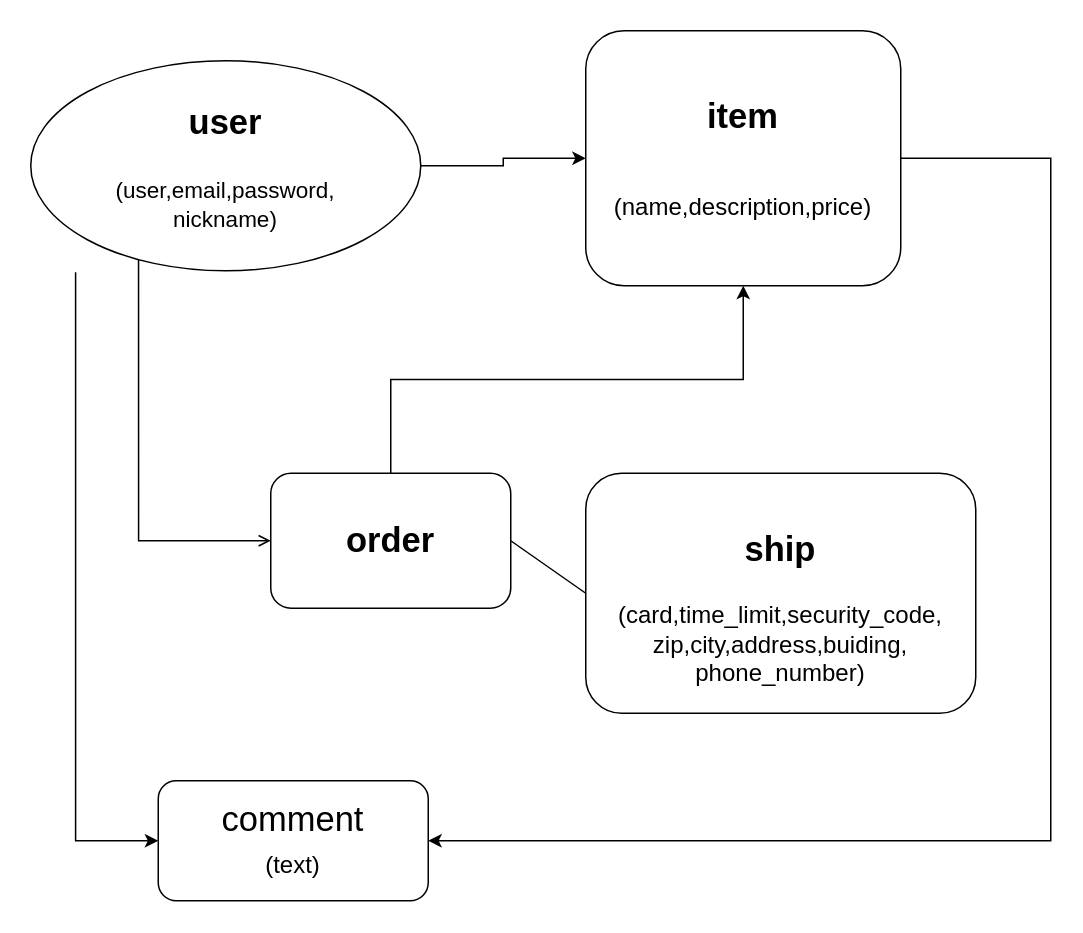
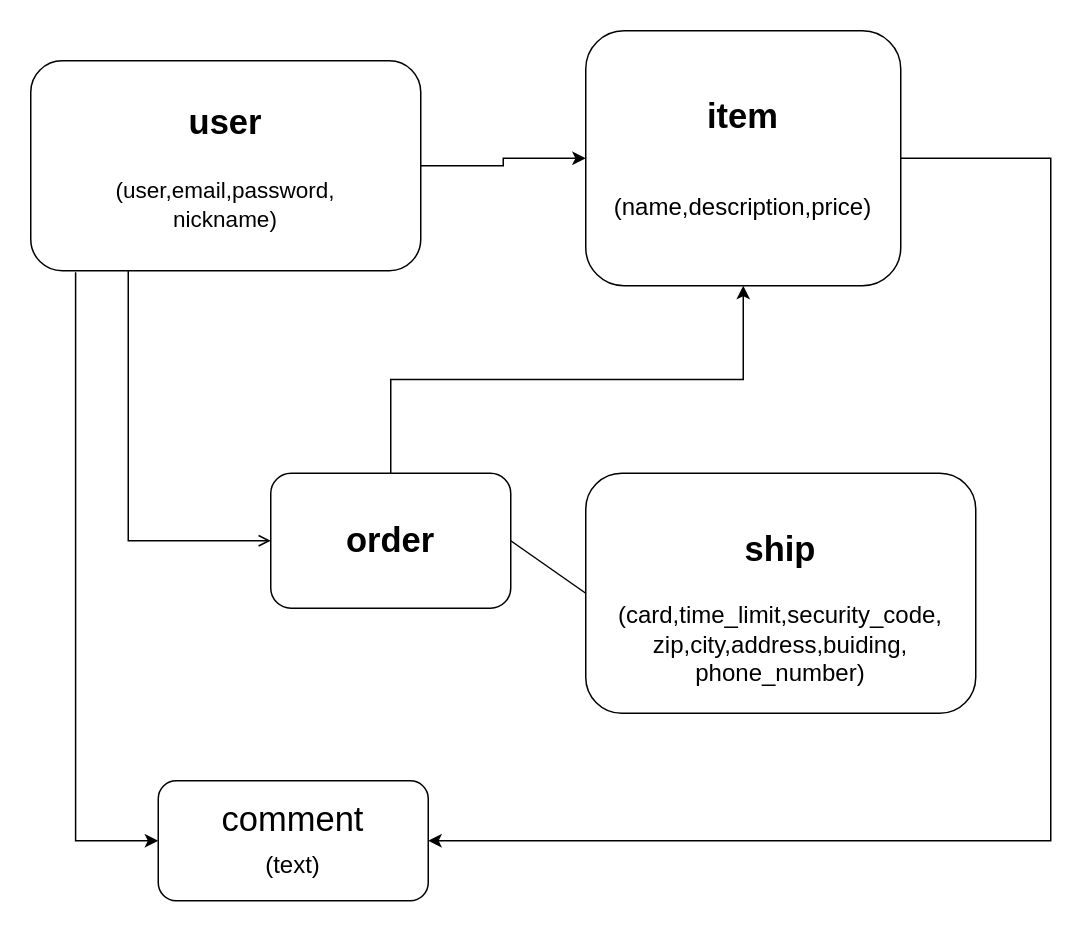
(226, 166) -> (226, 166)
